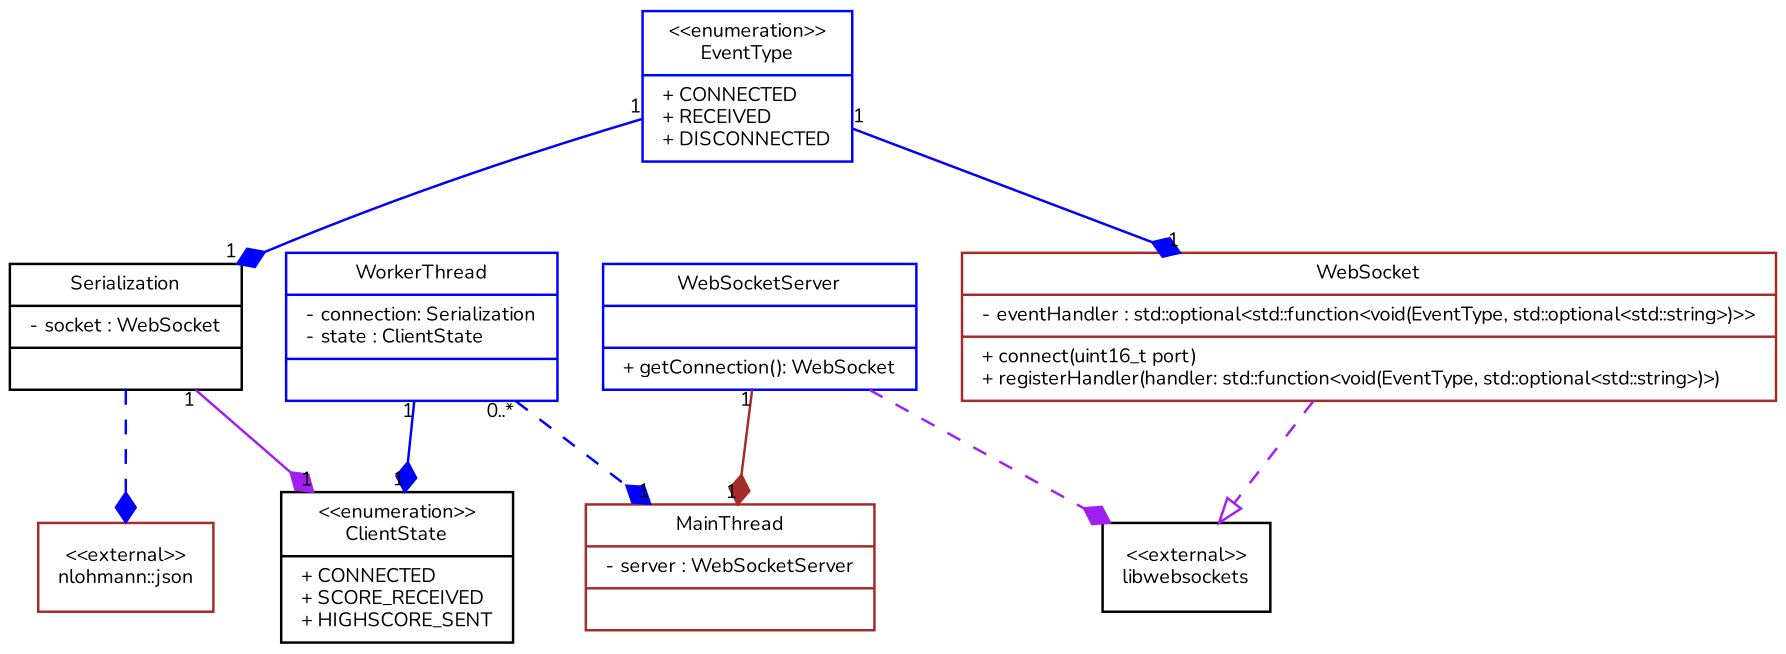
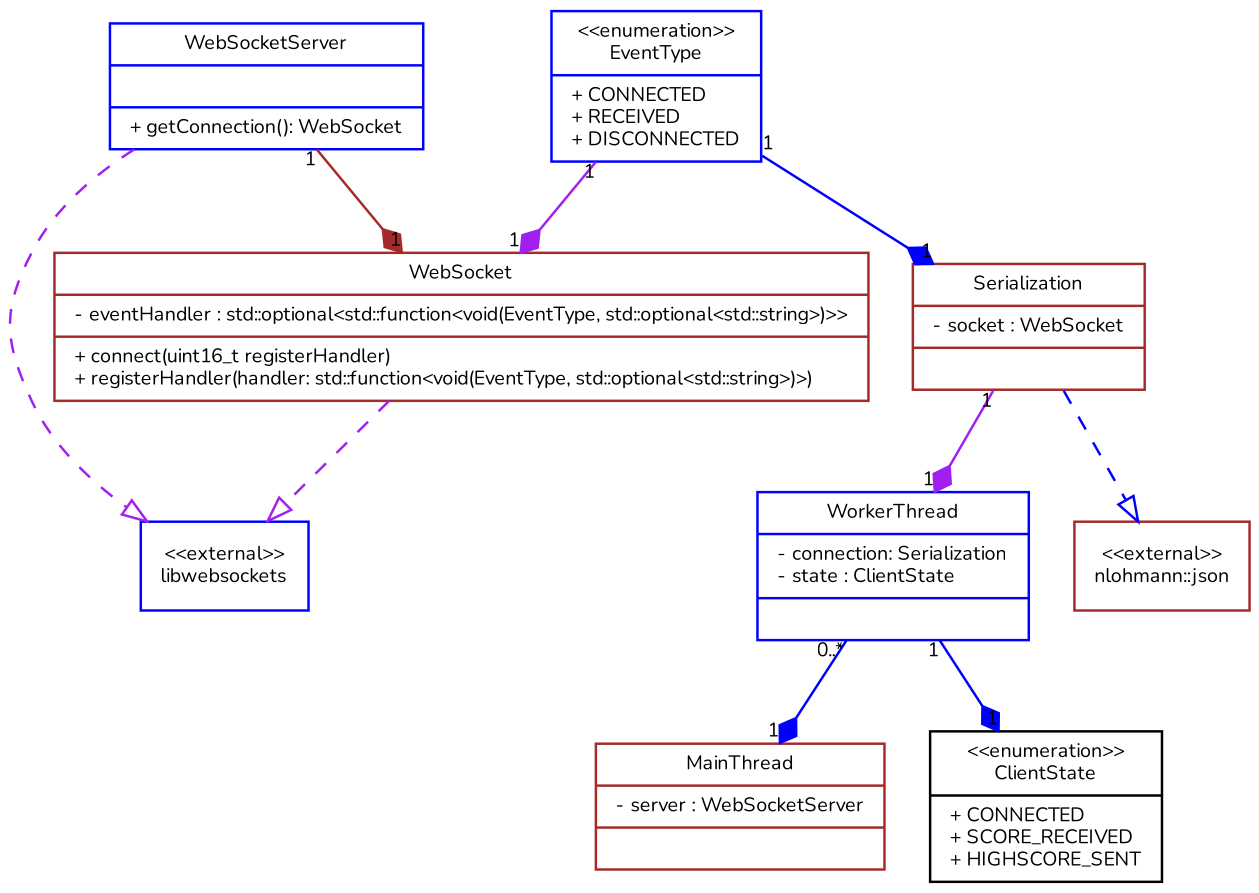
(1002, 185) -> (568, 196)
(126, 327) -> (1029, 327)
(1090, 356) -> (233, 356)
(243, 431) -> (971, 428)
(747, 432) -> (350, 189)
(126, 441) -> (1095, 445)
(571, 443) -> (821, 679)
(977, 449) -> (10, 325)
(1186, 567) -> (225, 566)
